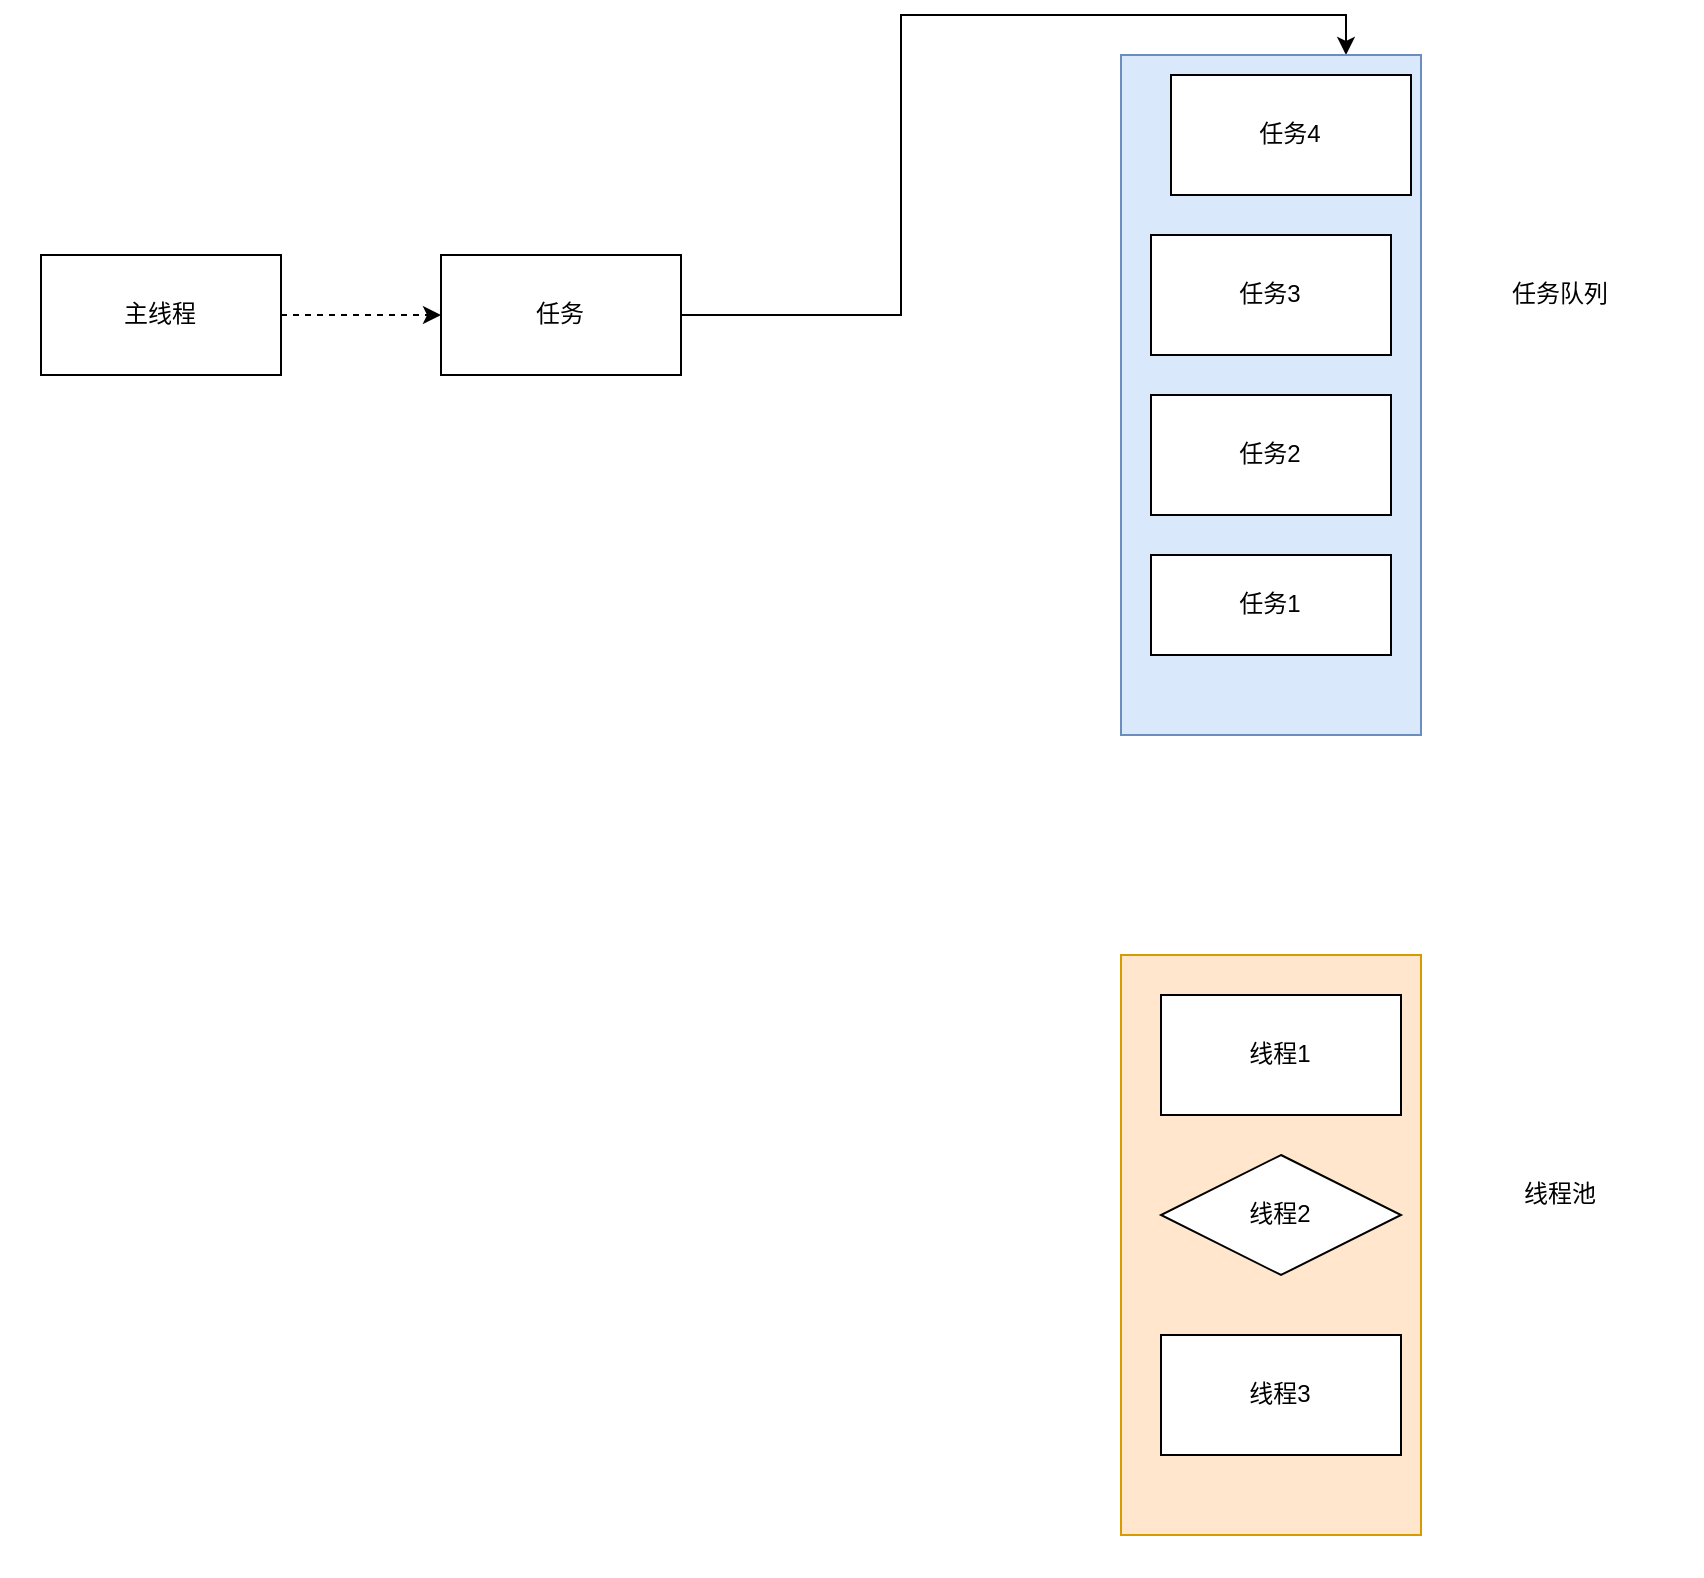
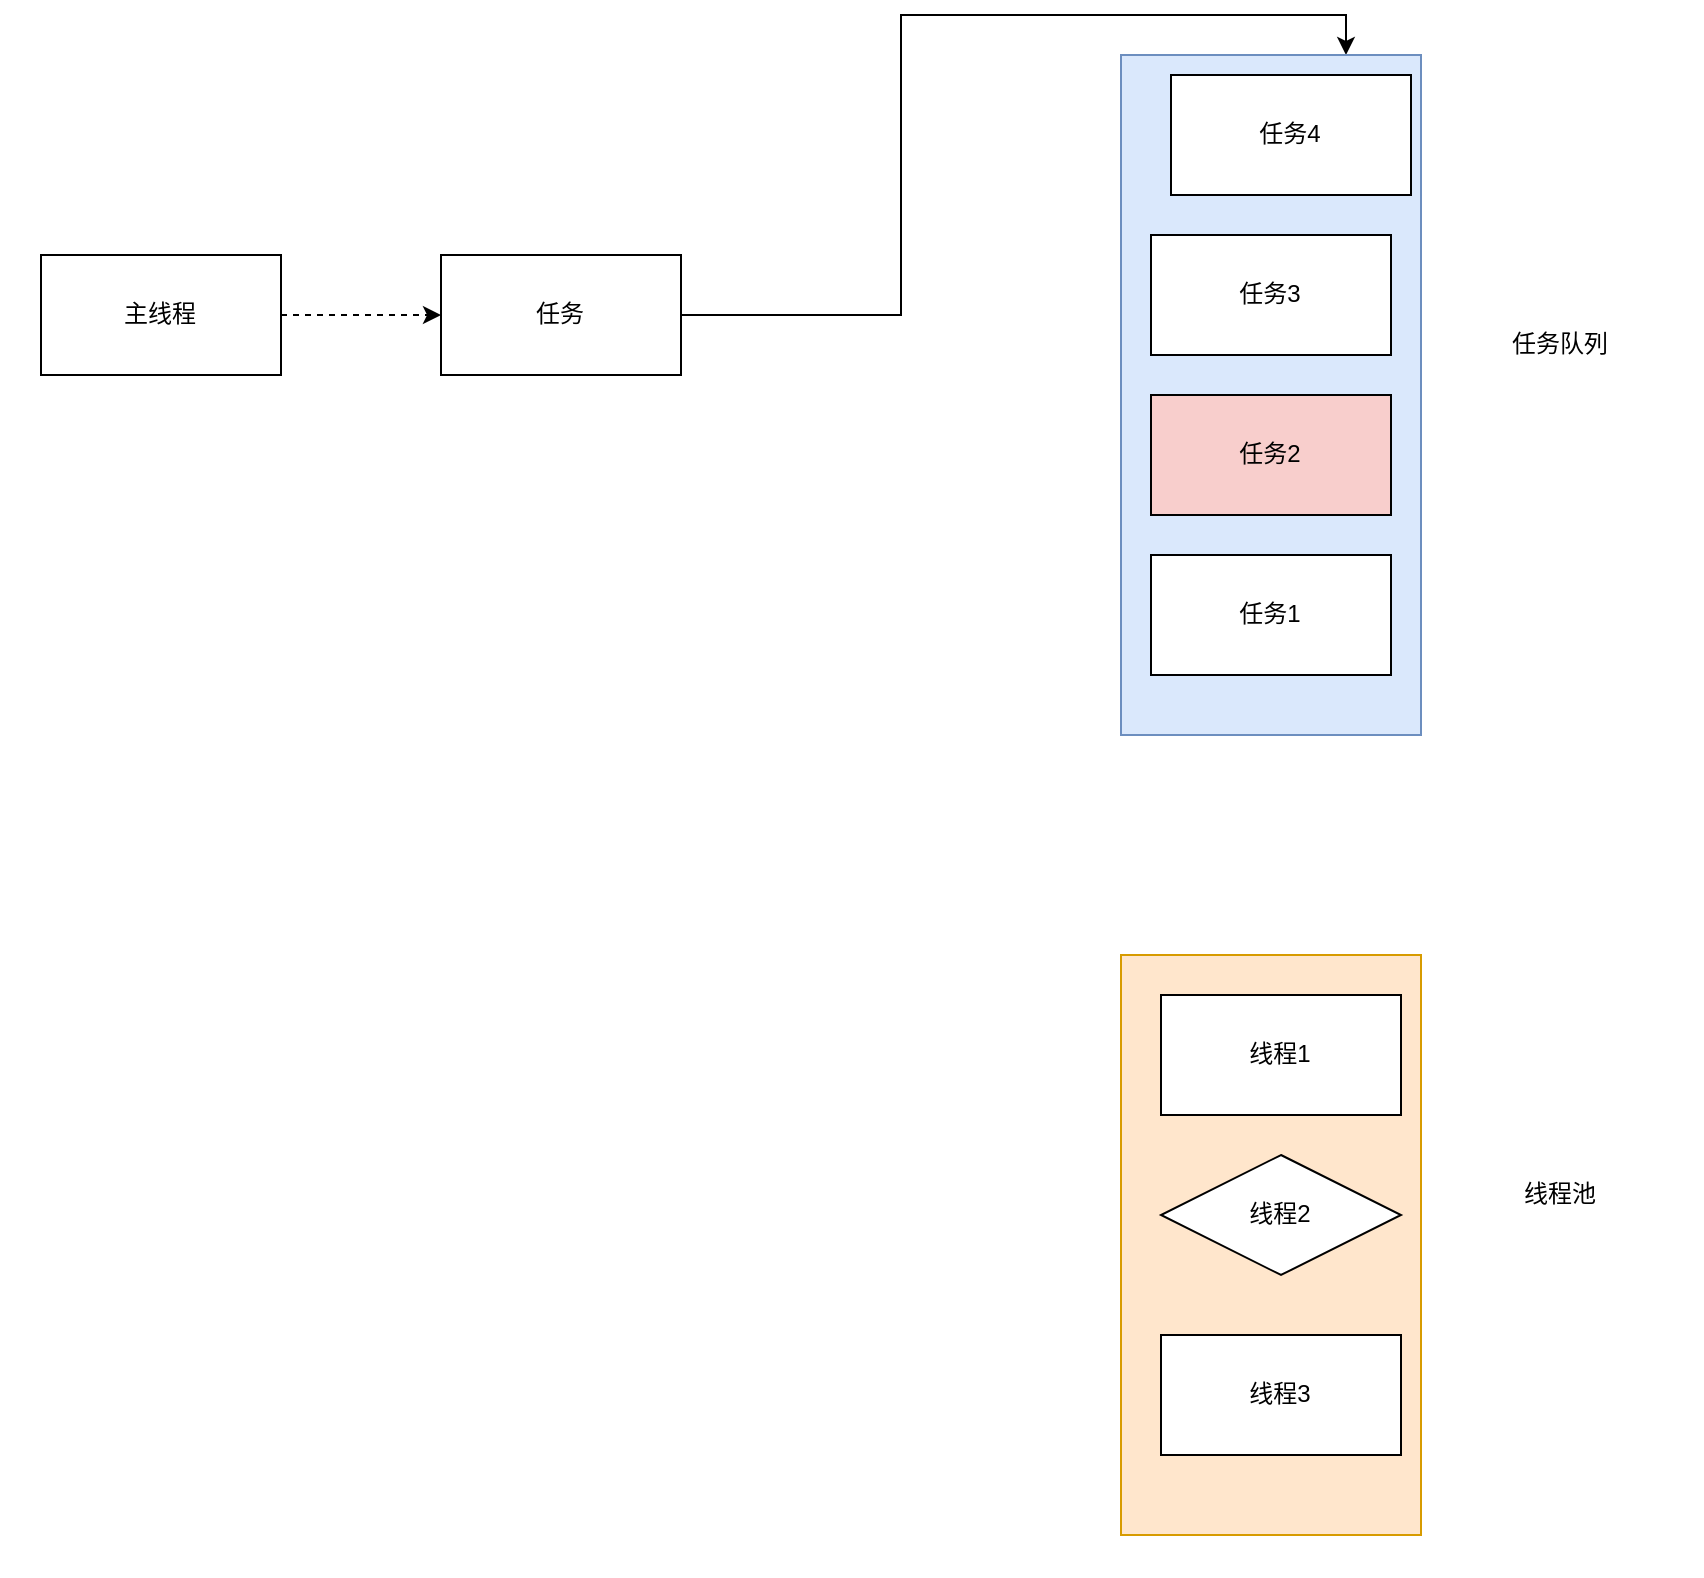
(1561, 295) -> (1561, 345)
(1271, 455) -> (1271, 455)
(1271, 605) -> (1271, 615)
